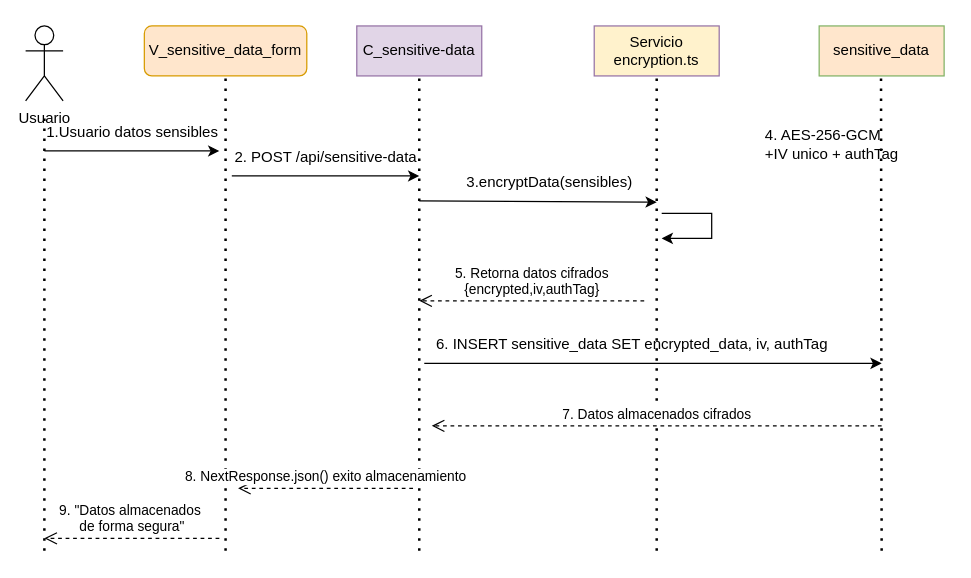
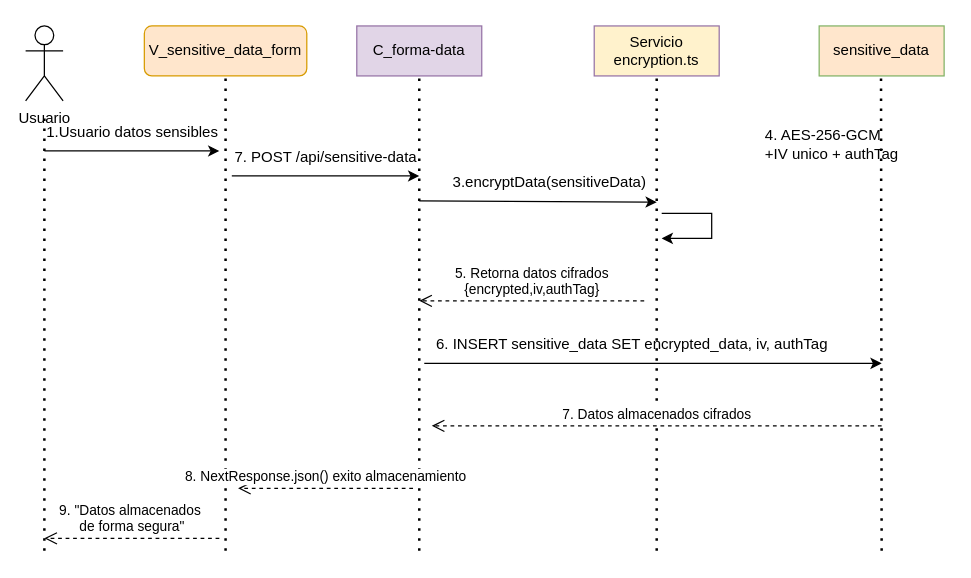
(419, 51) -> (419, 51)
(326, 157) -> (326, 157)
(550, 182) -> (550, 182)
